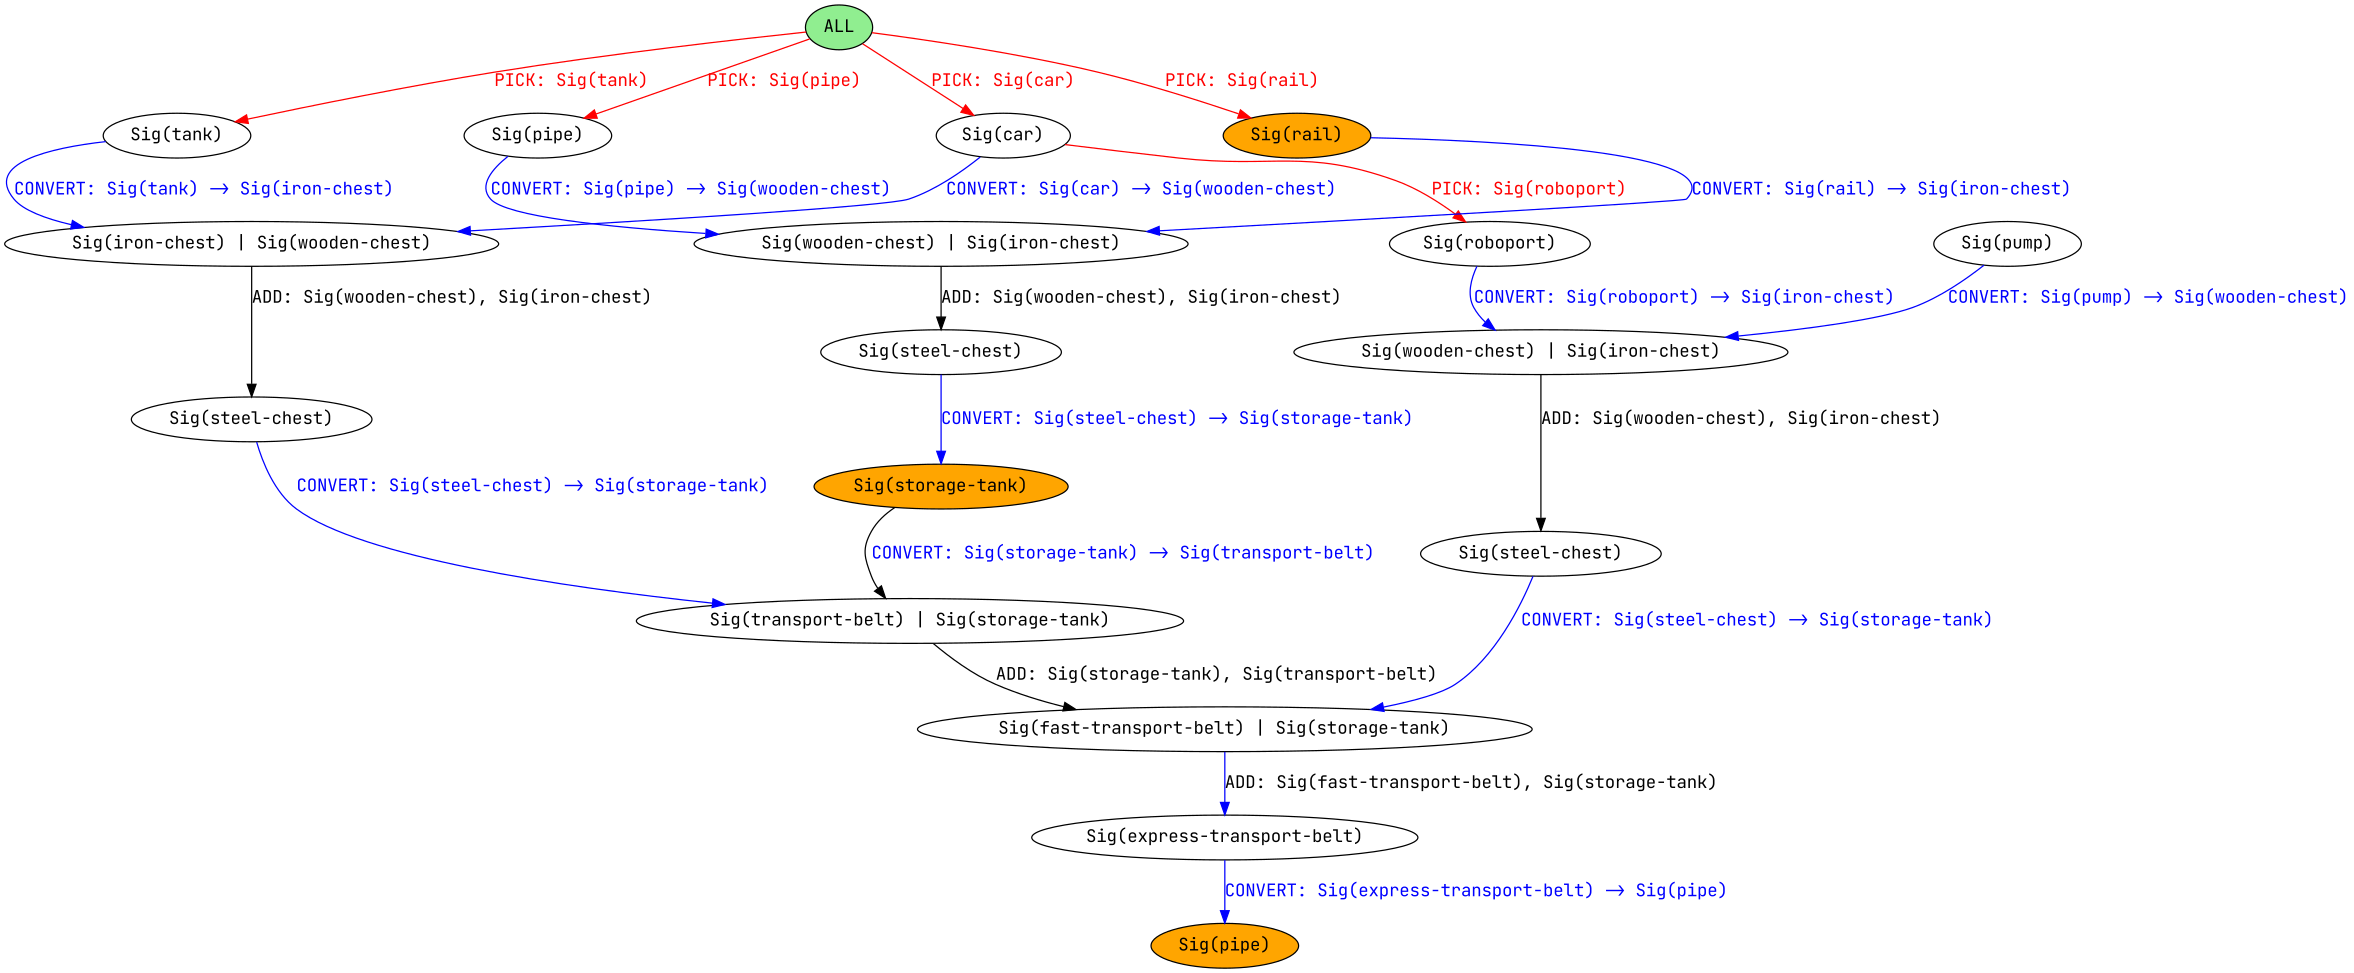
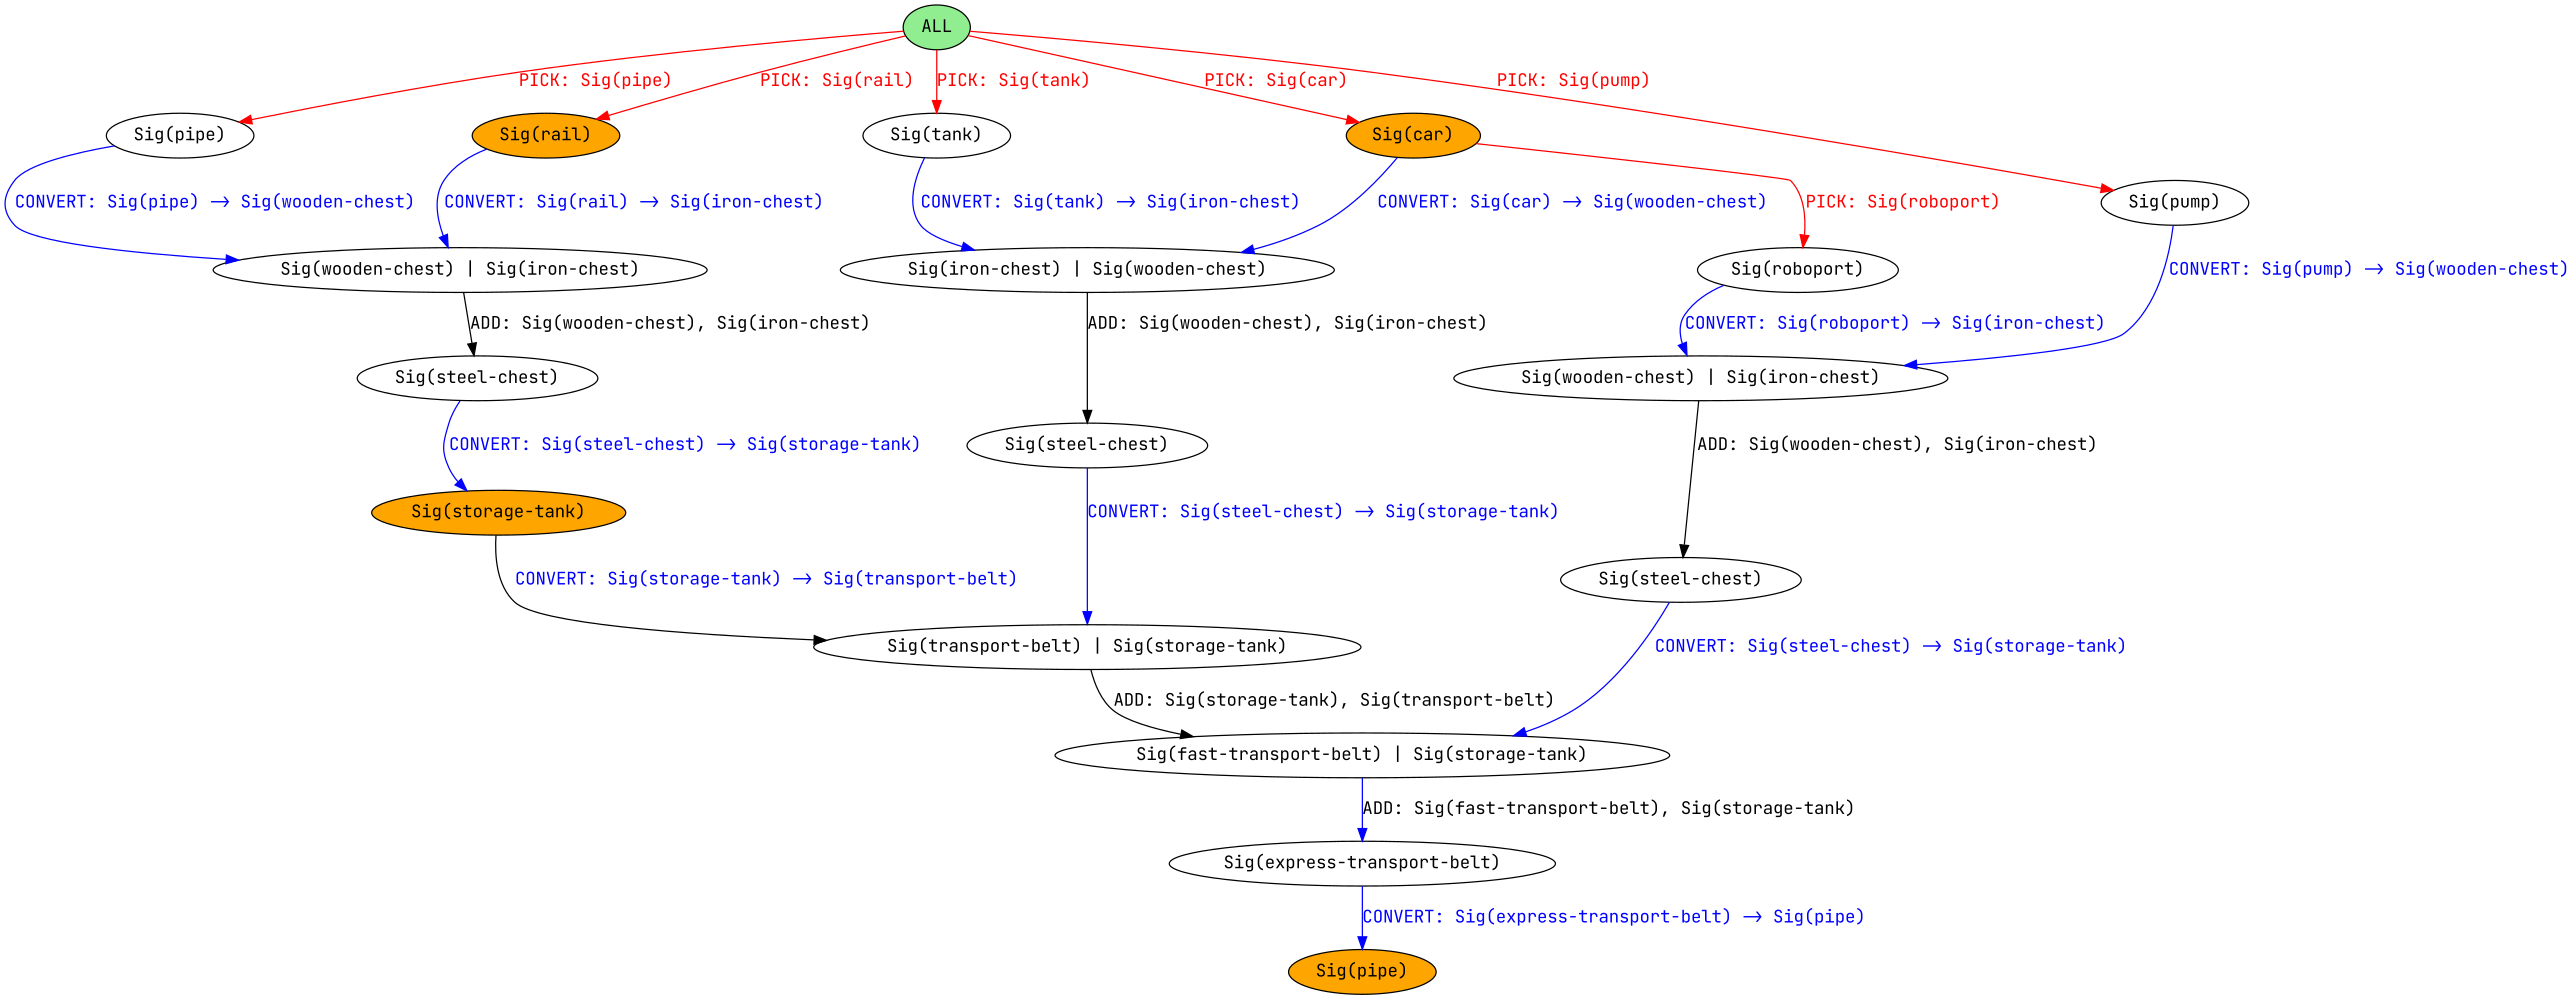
none -> (1538, 96)
(1003, 136) -> (1413, 136)
